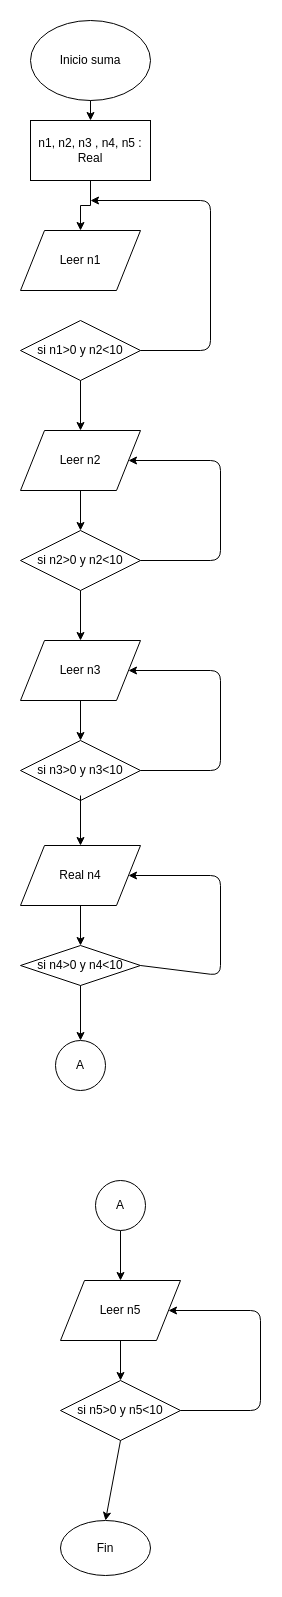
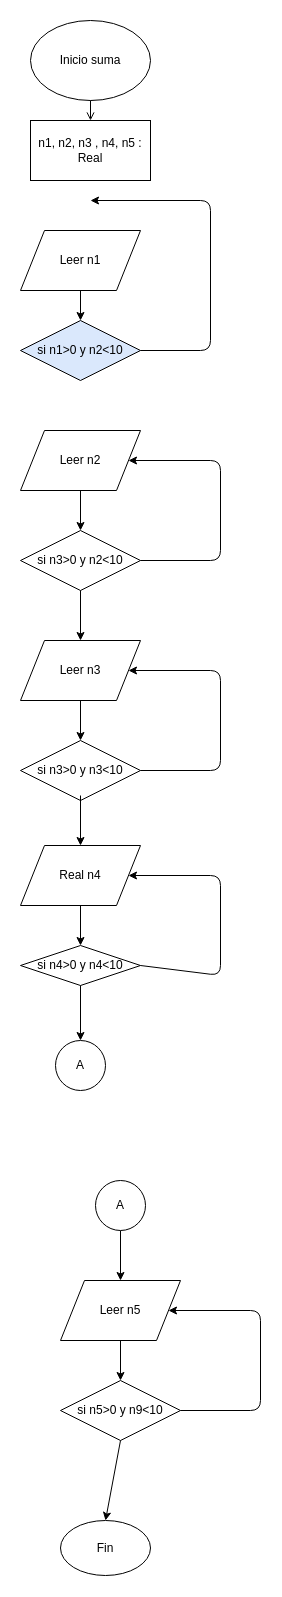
(91, 112) -> (91, 114)
(90, 206) -> none
none -> (81, 310)
(81, 351) -> (81, 351)
(81, 402) -> none
(81, 561) -> (81, 561)
(121, 1411) -> (121, 1411)
